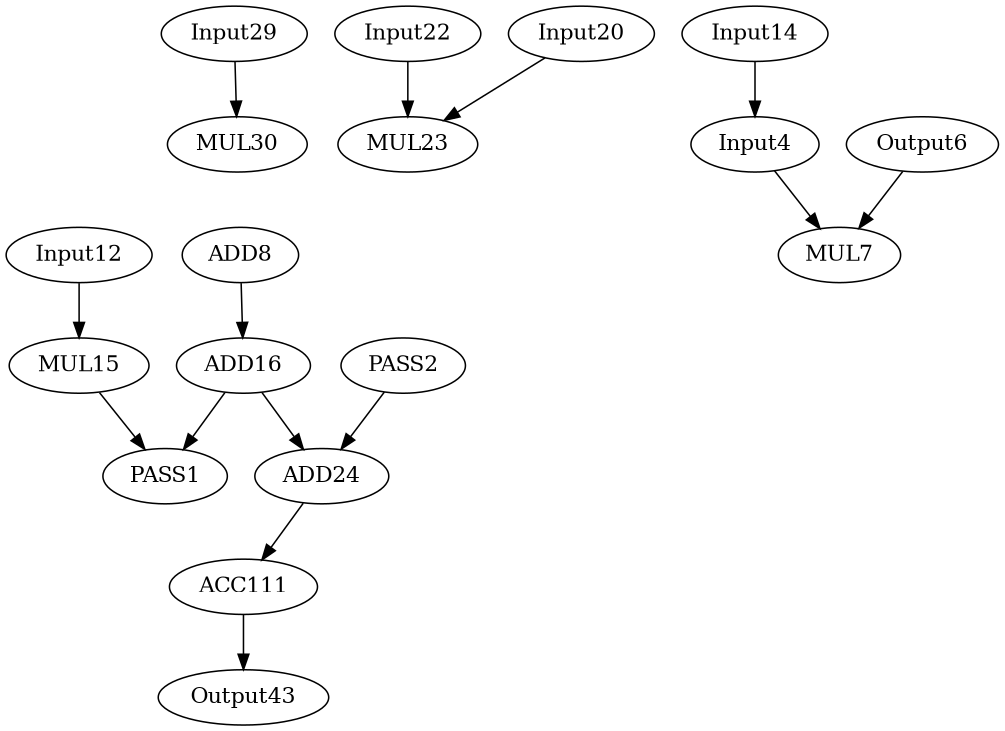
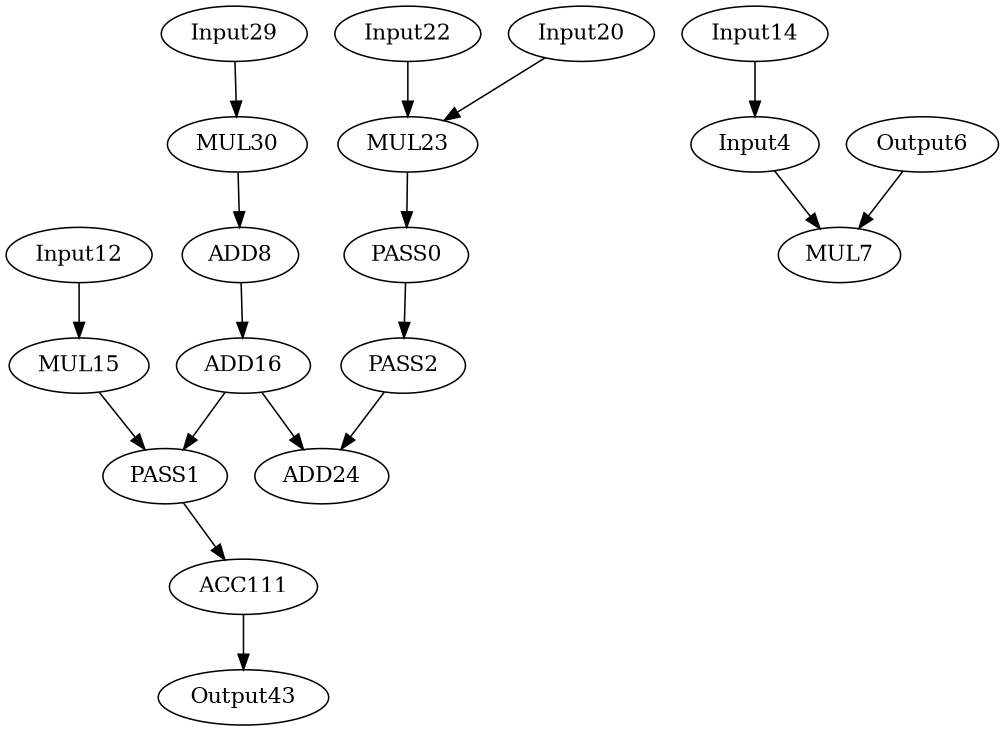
none -> (239, 192)
none -> (406, 255)
(287, 525) -> (200, 525)
